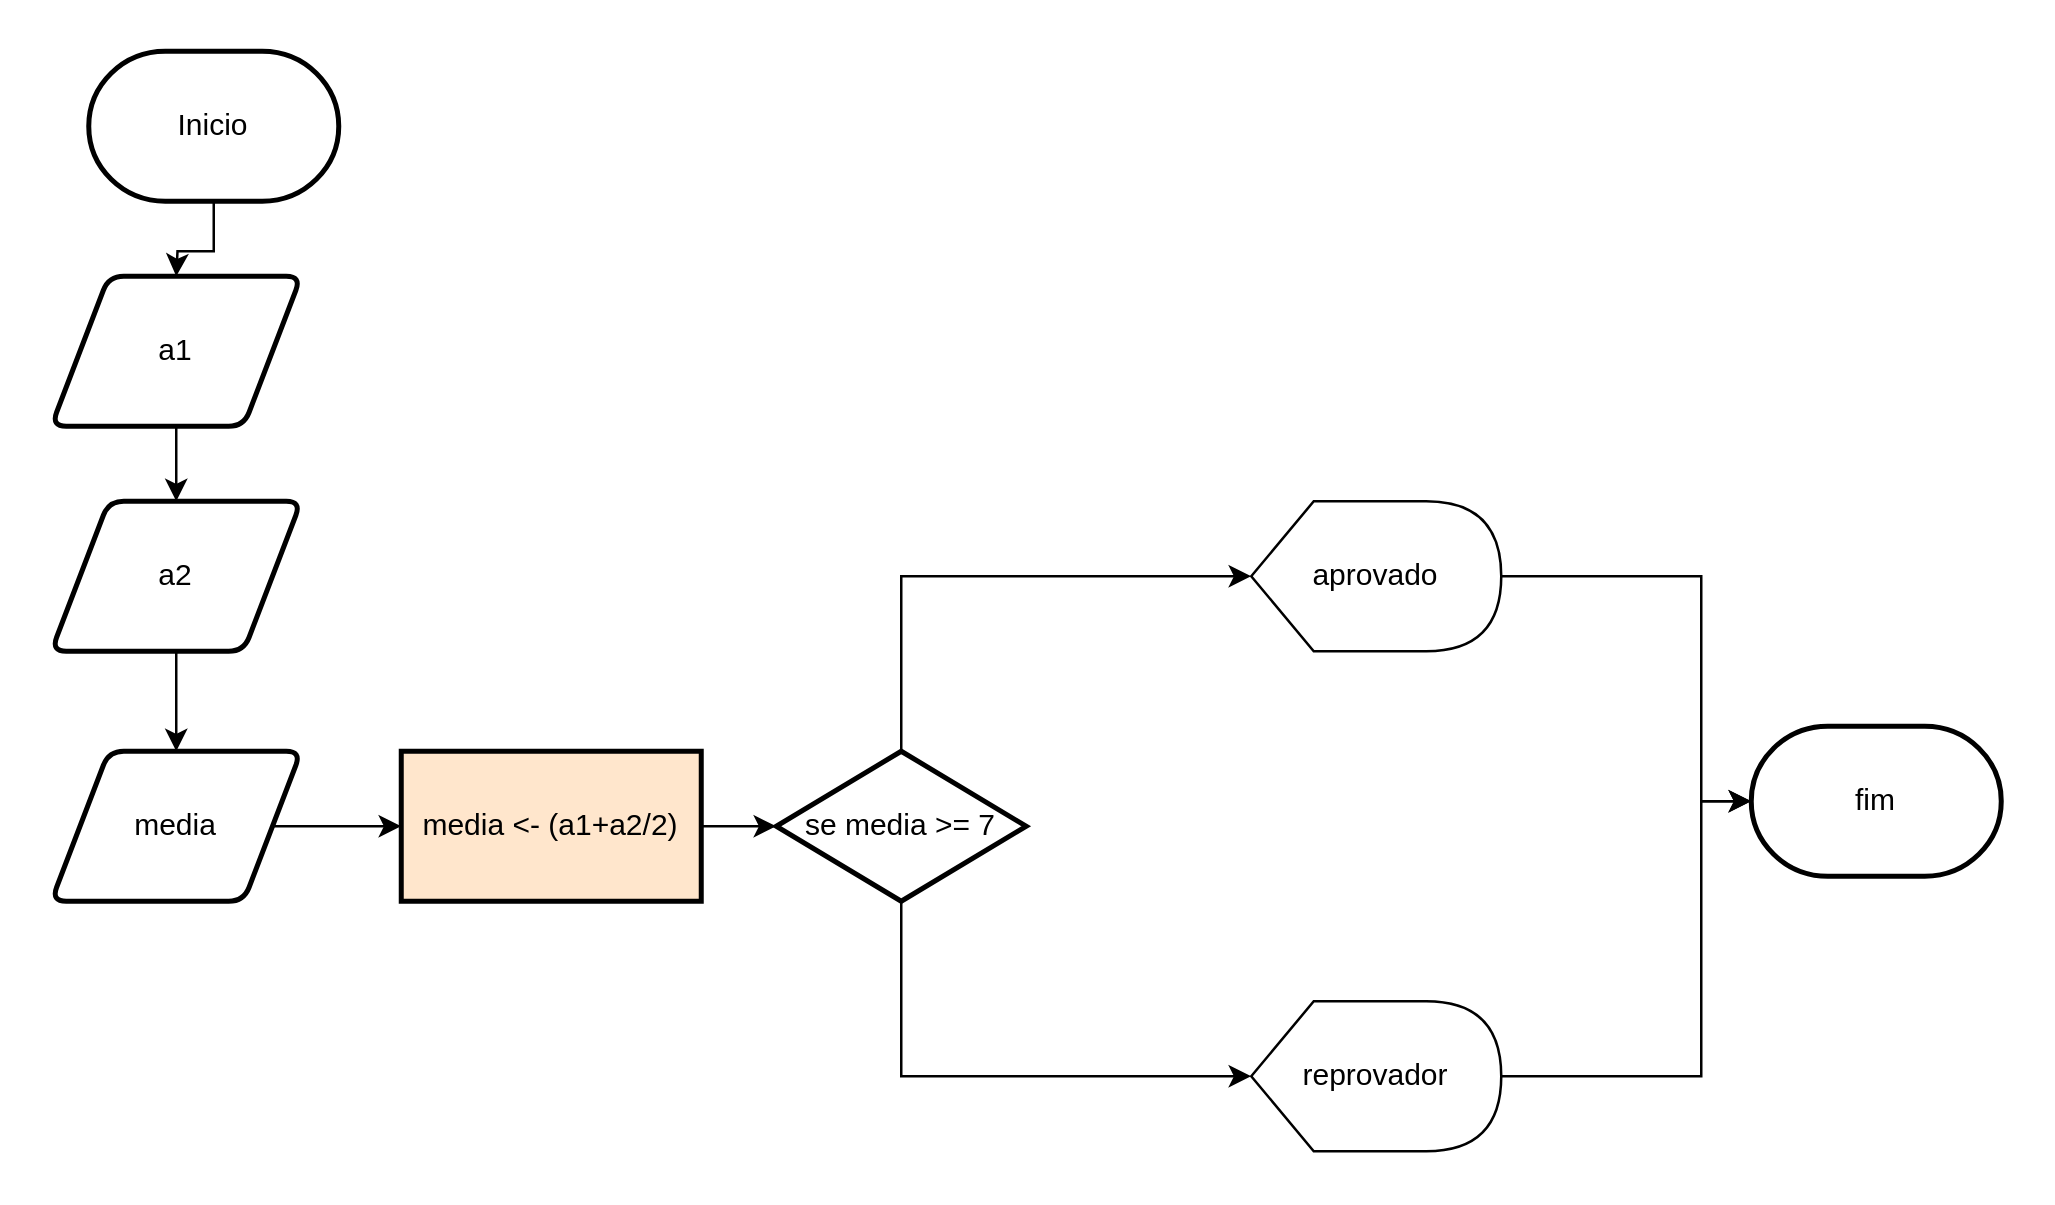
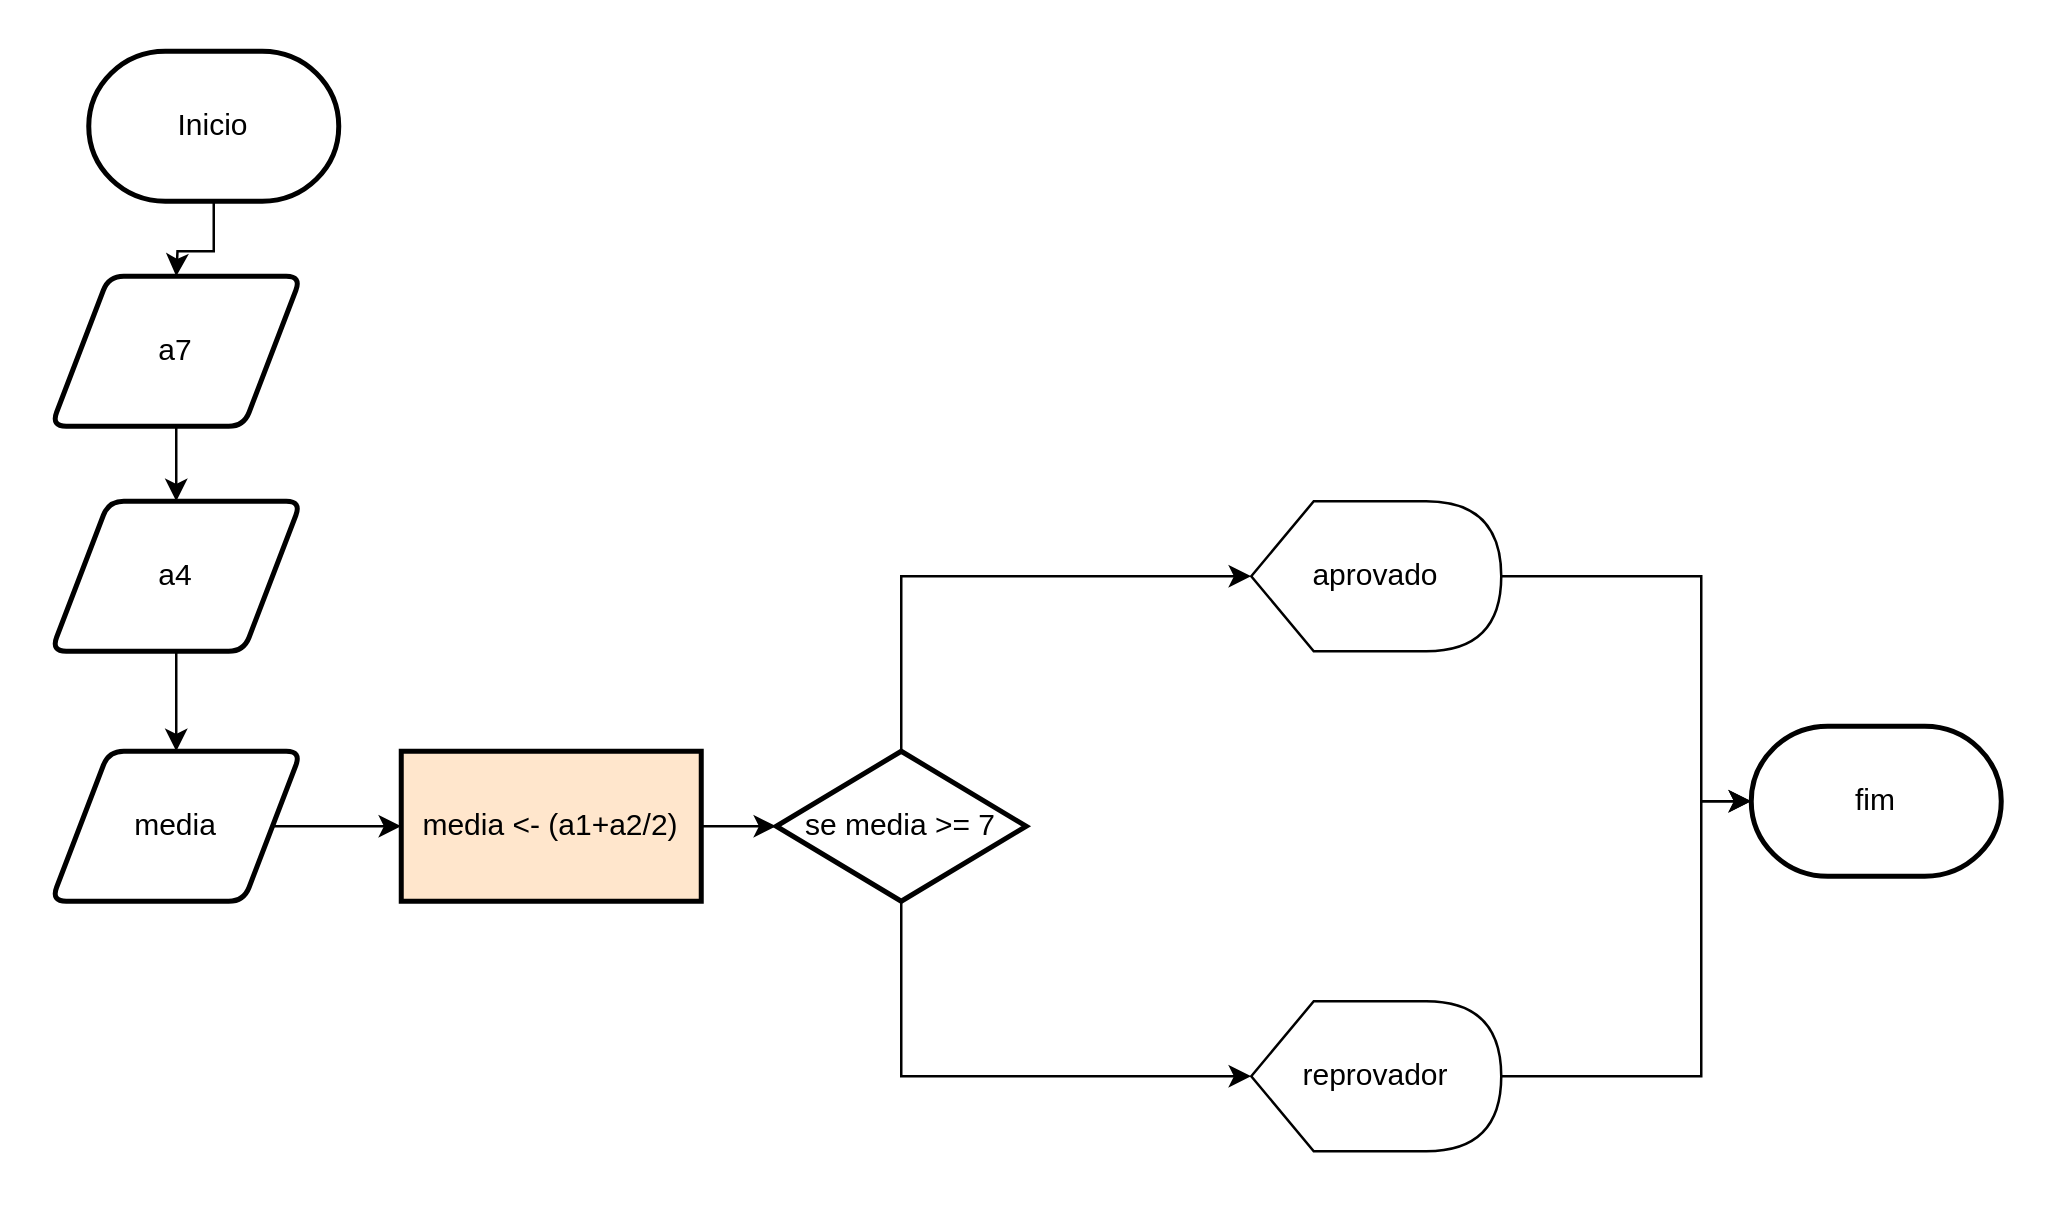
(176, 351) -> (176, 351)
(176, 576) -> (176, 576)
